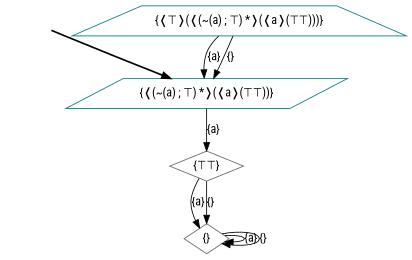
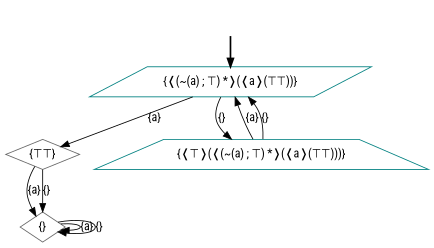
none -> (216, 116)
